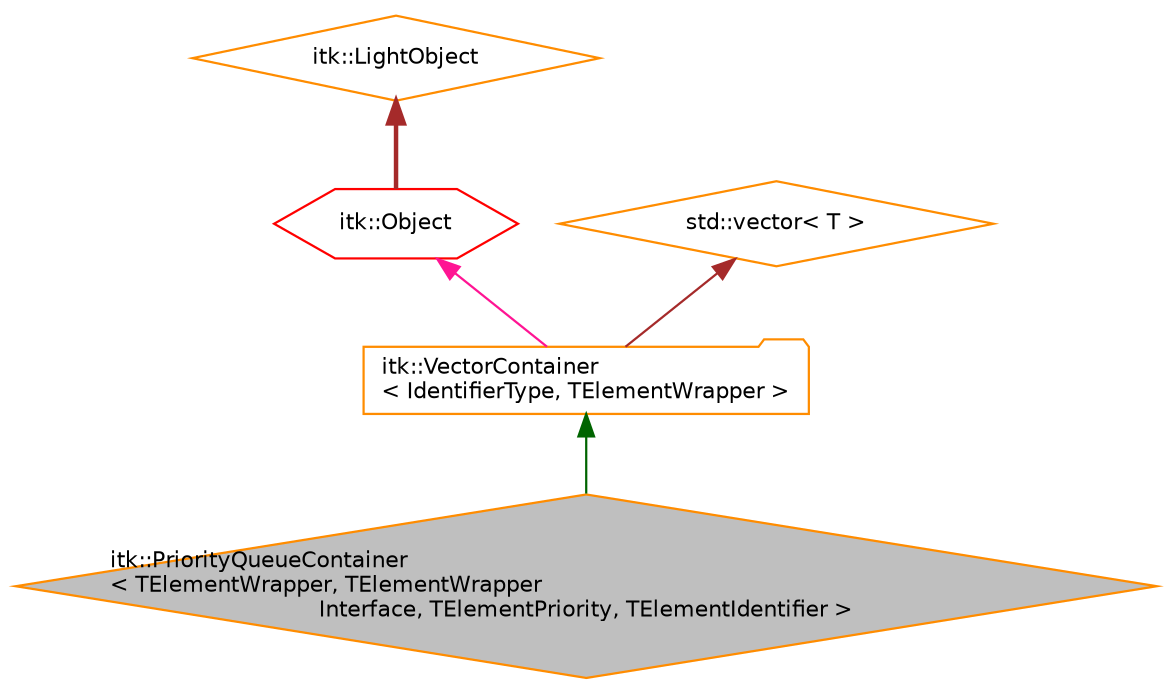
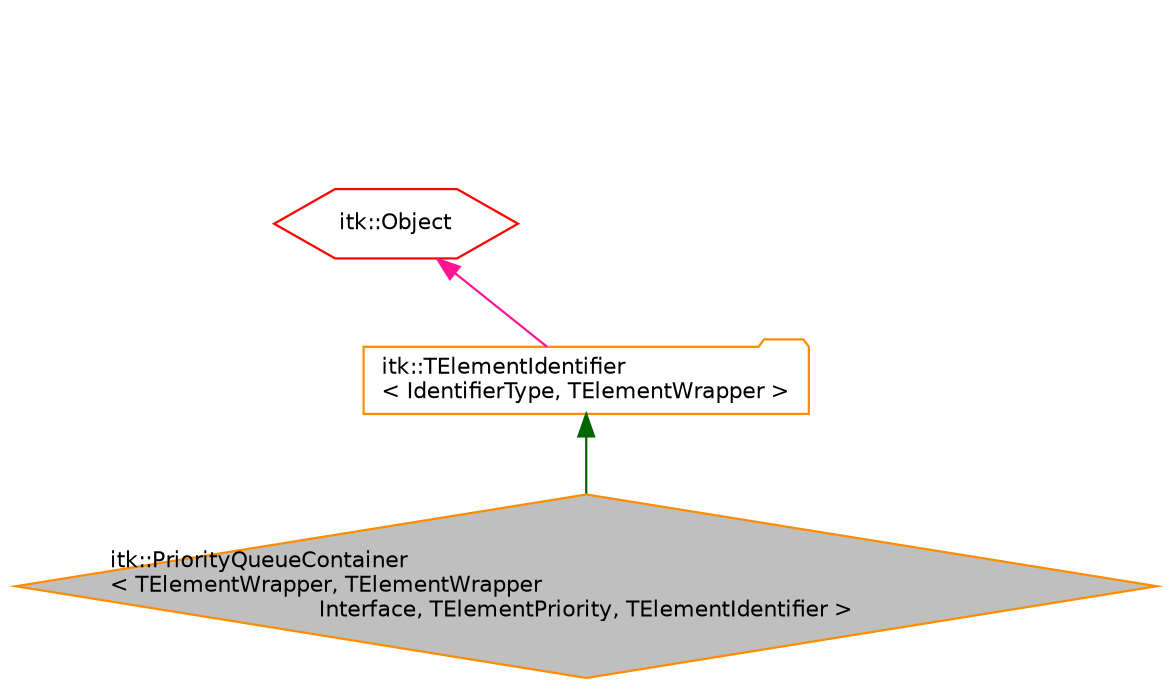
(396, 58) -> none
(776, 224) -> none
(586, 380) -> (586, 380)
